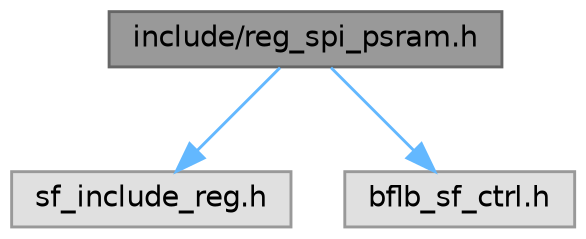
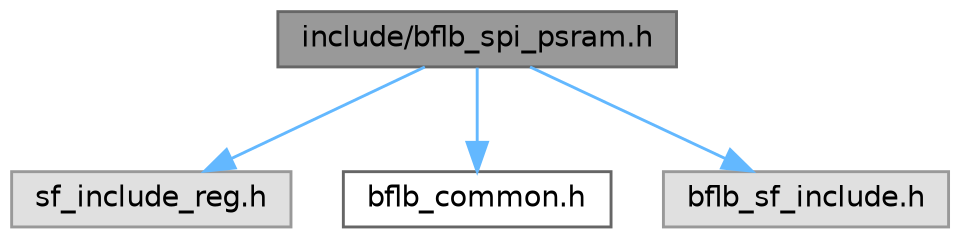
(306, 39) -> (477, 39)
(460, 199) -> (806, 199)
none -> (477, 199)
